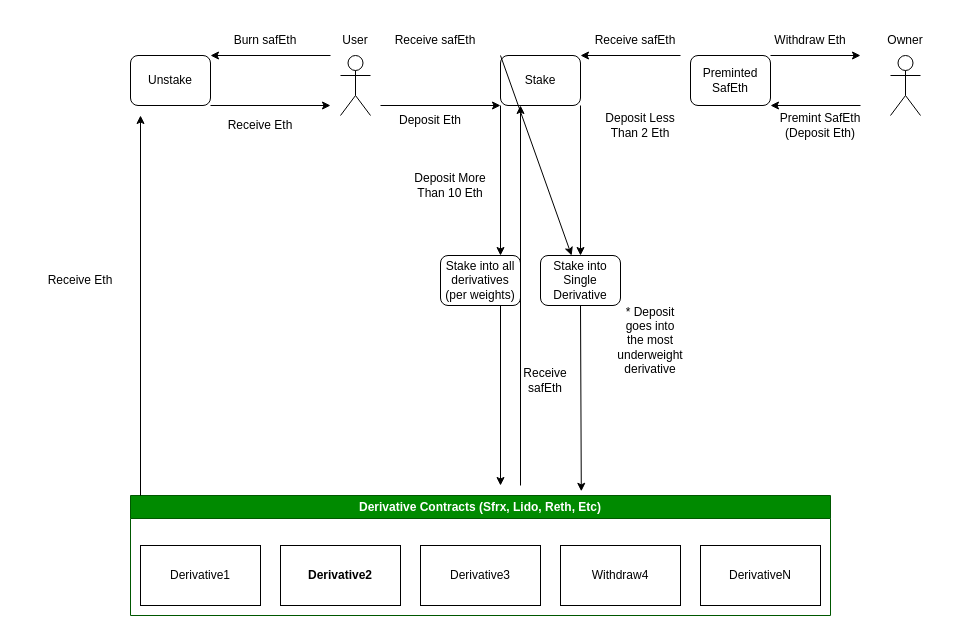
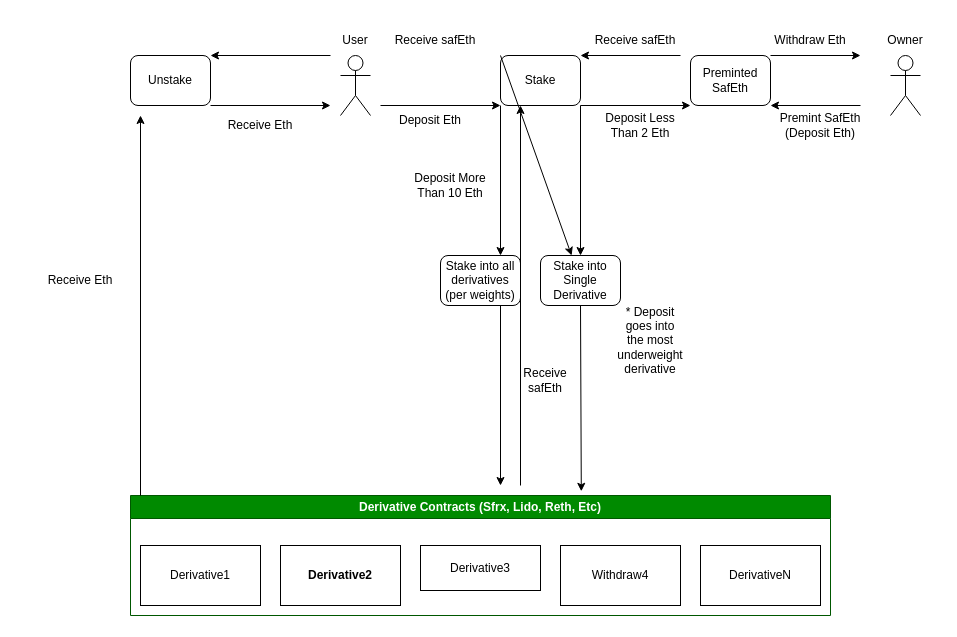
(266, 41) -> none
none -> (633, 106)
(481, 576) -> (481, 568)
